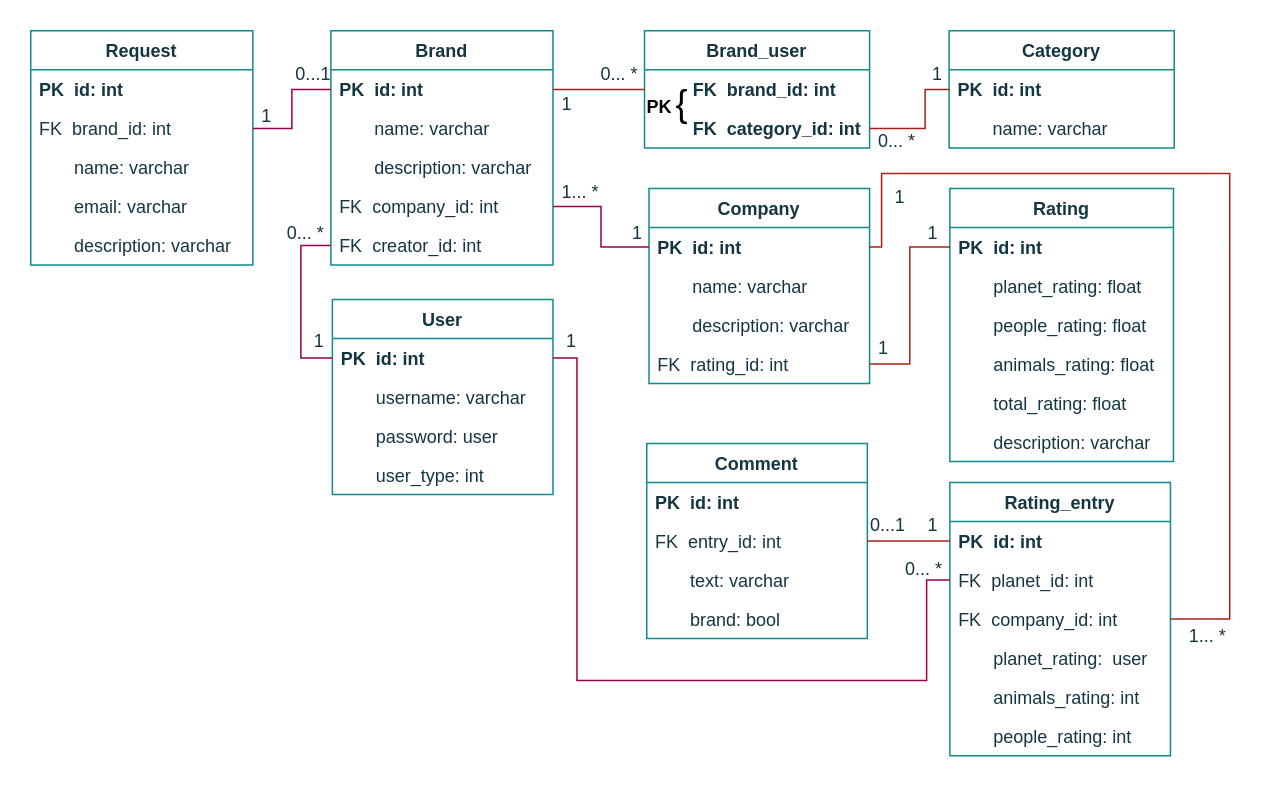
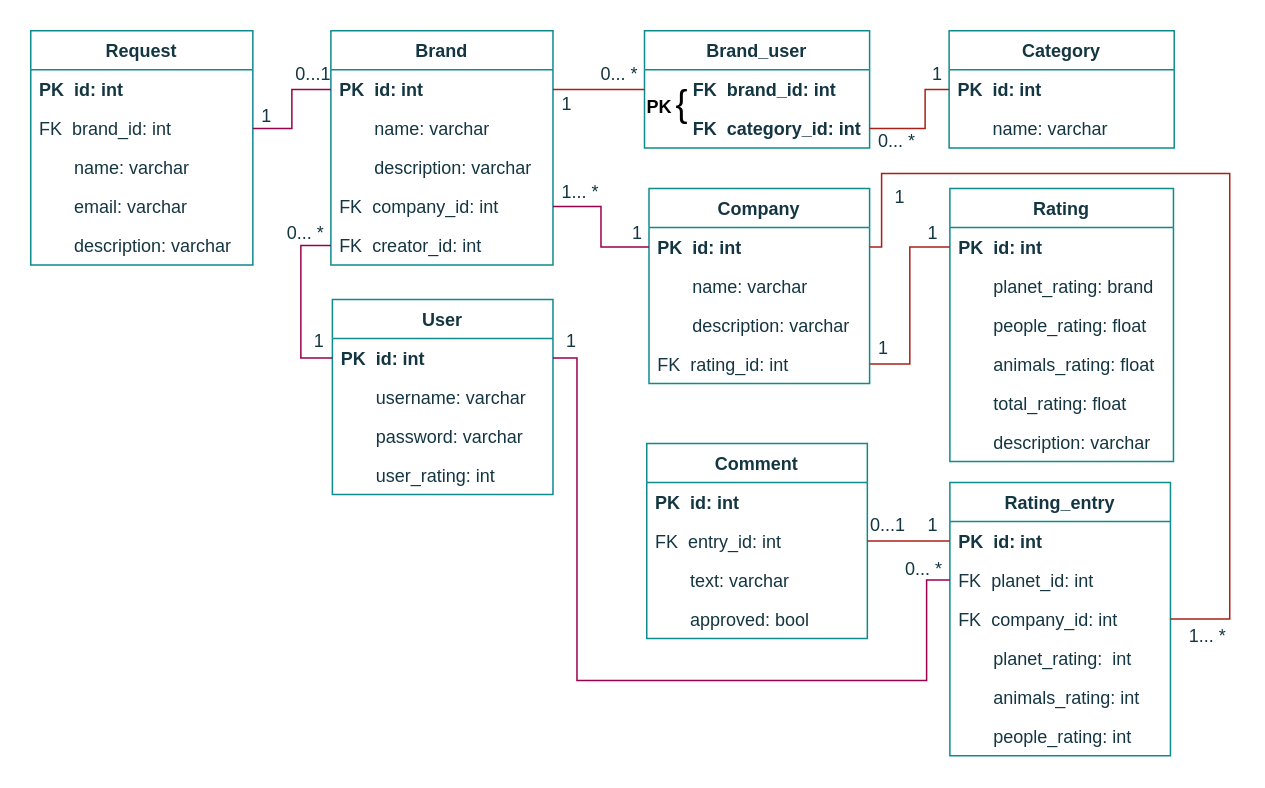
(1047, 287) -> (1049, 287)
(406, 437) -> (422, 437)
(404, 476) -> (412, 476)
(703, 620) -> (718, 620)
(1049, 659) -> (1042, 659)
